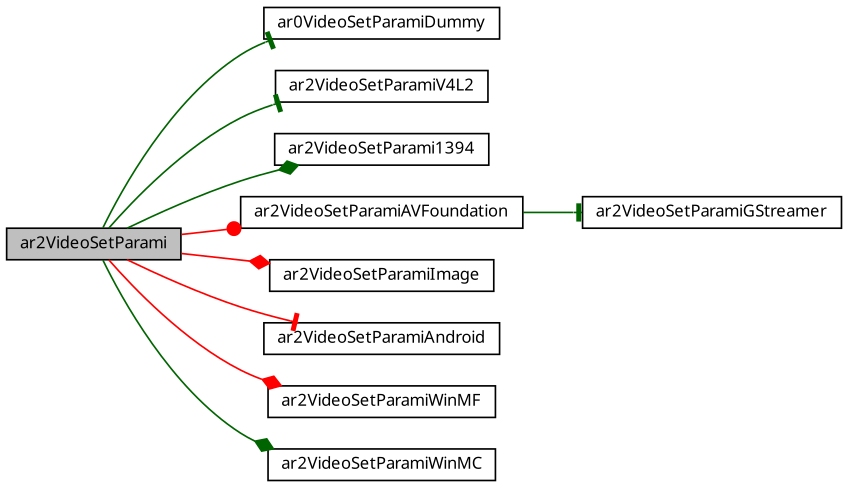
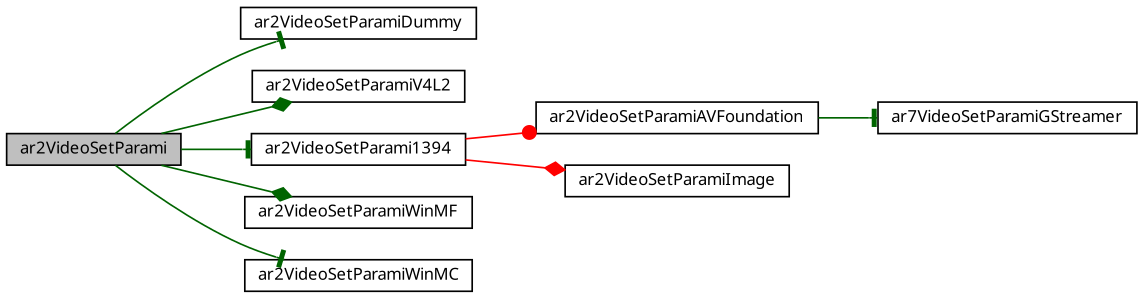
(382, 23) -> (358, 23)
(183, 156) -> (216, 120)
(201, 195) -> (212, 149)
(712, 212) -> (1007, 118)
(204, 232) -> (494, 136)
(215, 257) -> (505, 164)
(179, 328) -> (216, 179)
(382, 339) -> none
(166, 362) -> (192, 218)
